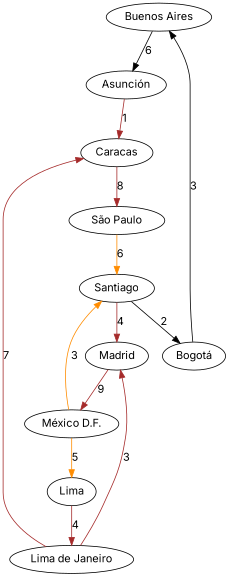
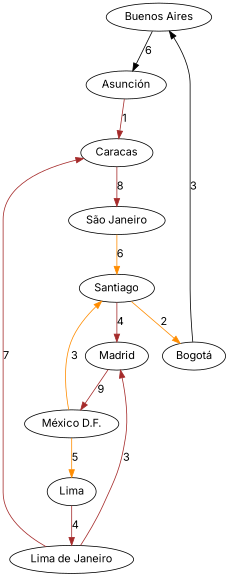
(117, 221) -> (117, 221)
(153, 320) -> (153, 320)
